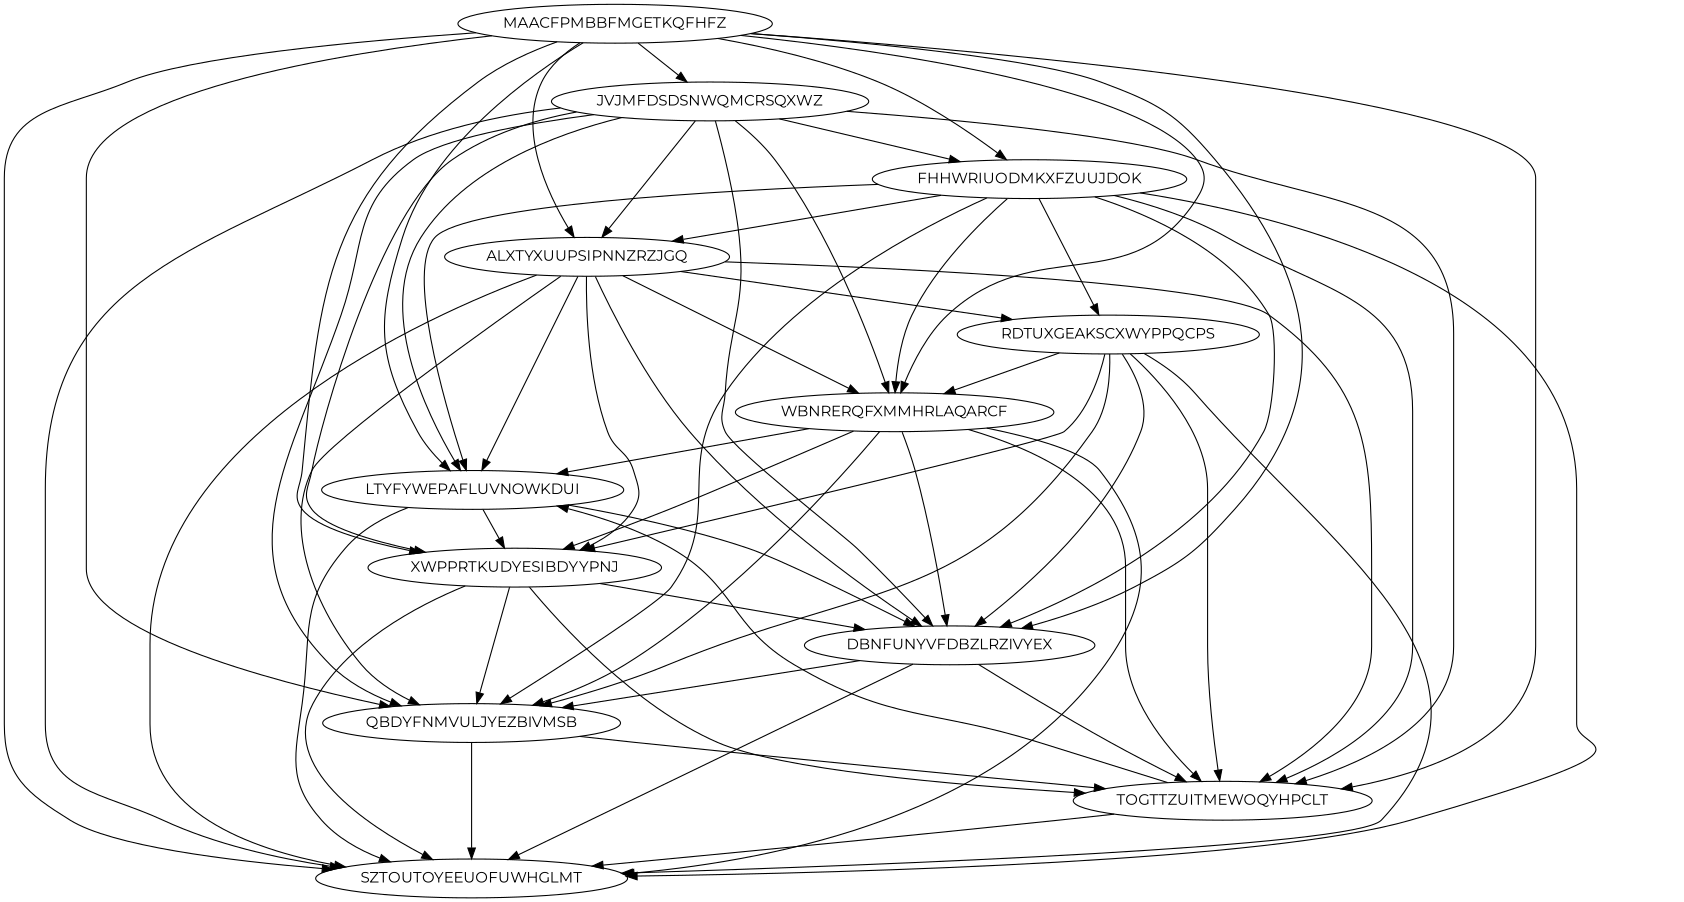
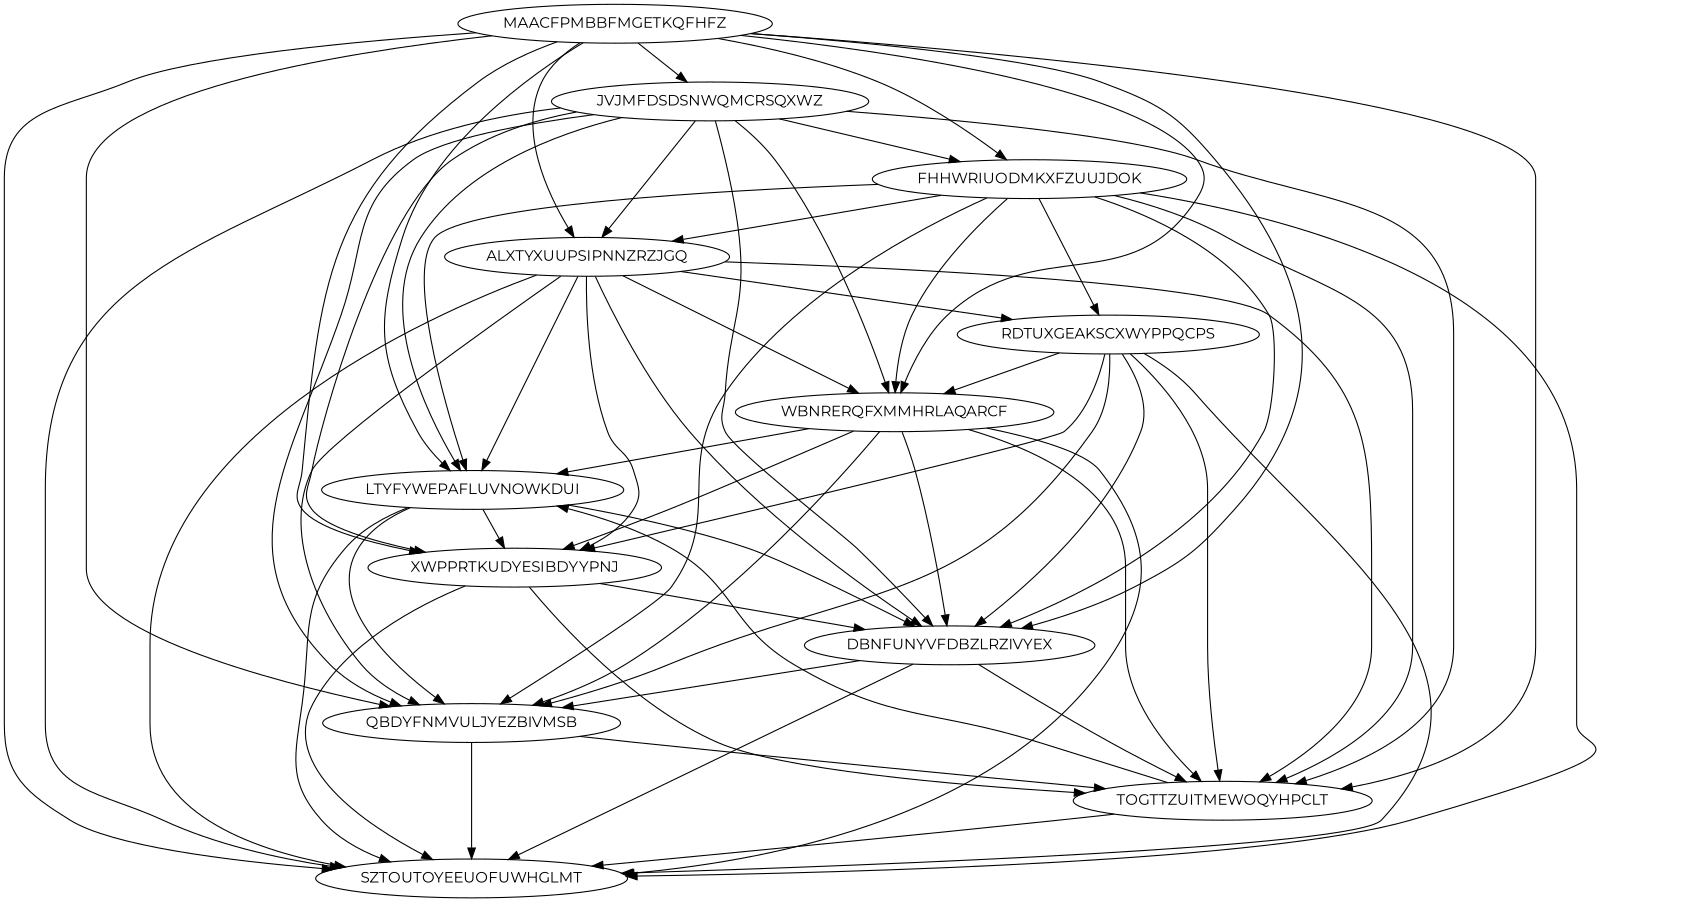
(495, 640) -> (354, 604)
